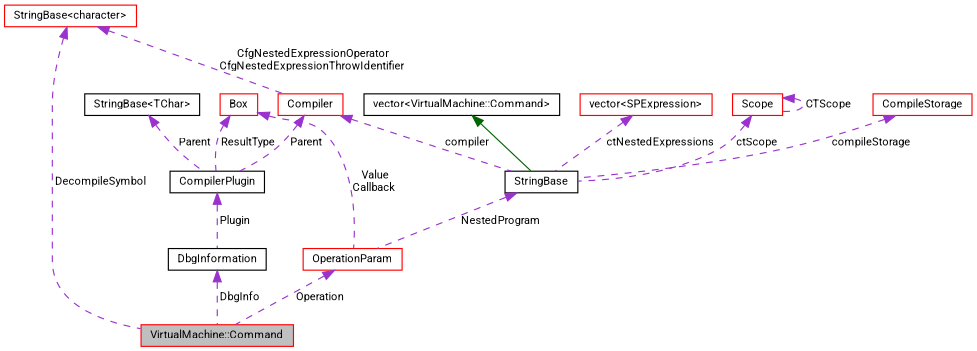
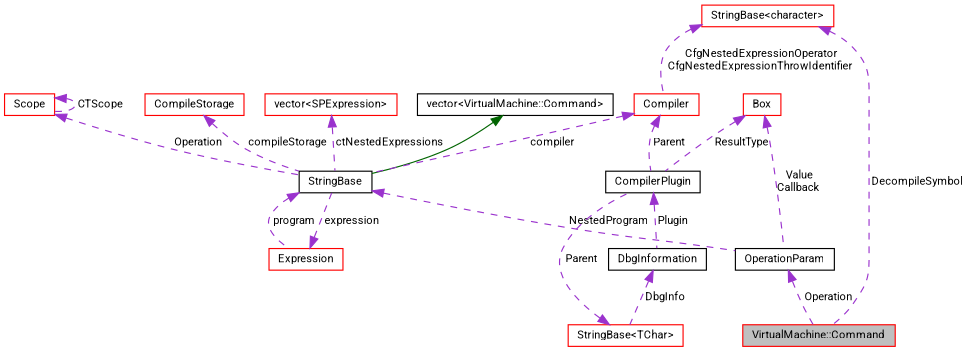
(142, 105) -> (626, 336)
(756, 143) -> (197, 143)
none -> (306, 259)
(353, 259) -> (785, 259)
(217, 303) -> (639, 303)
